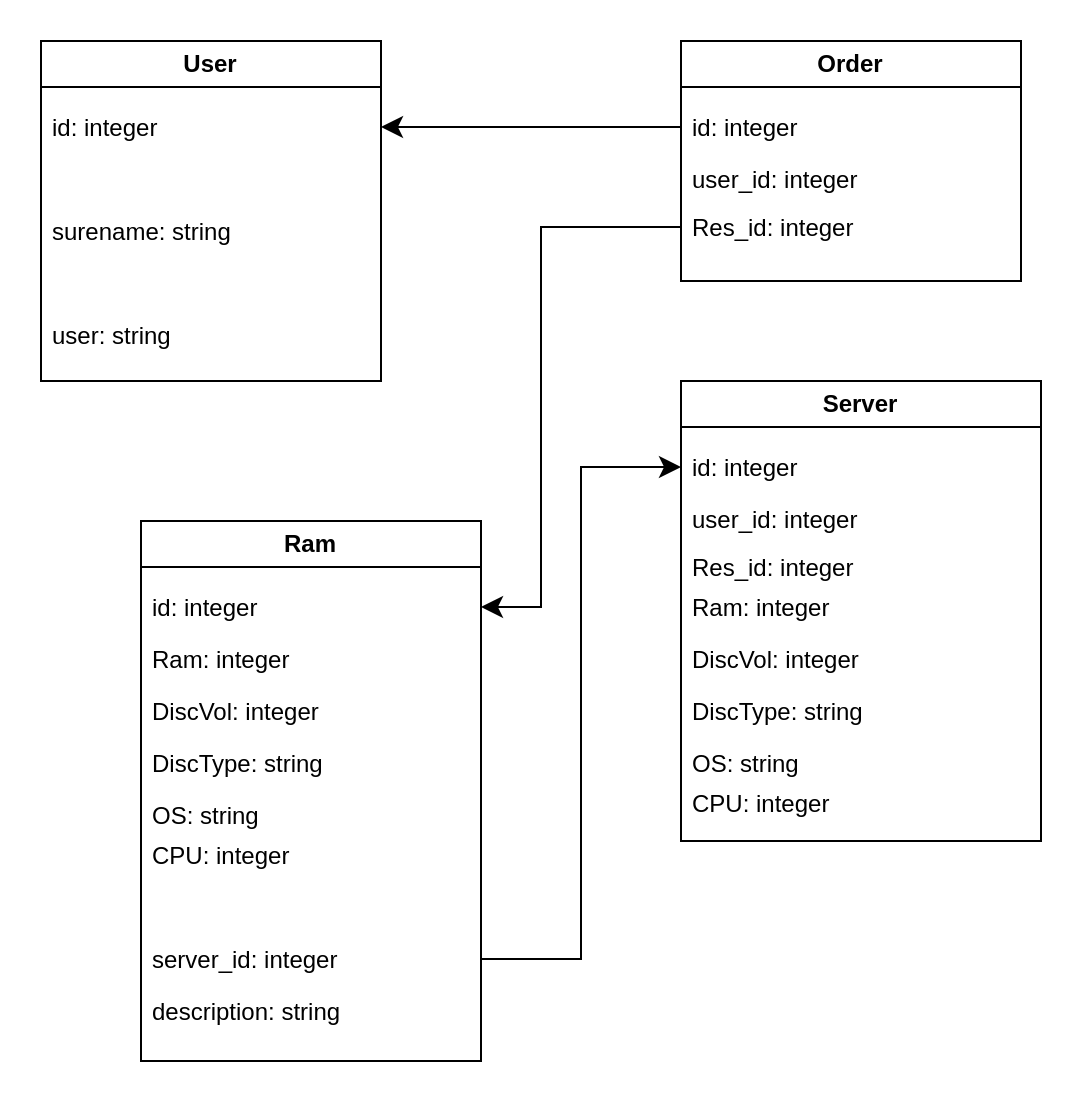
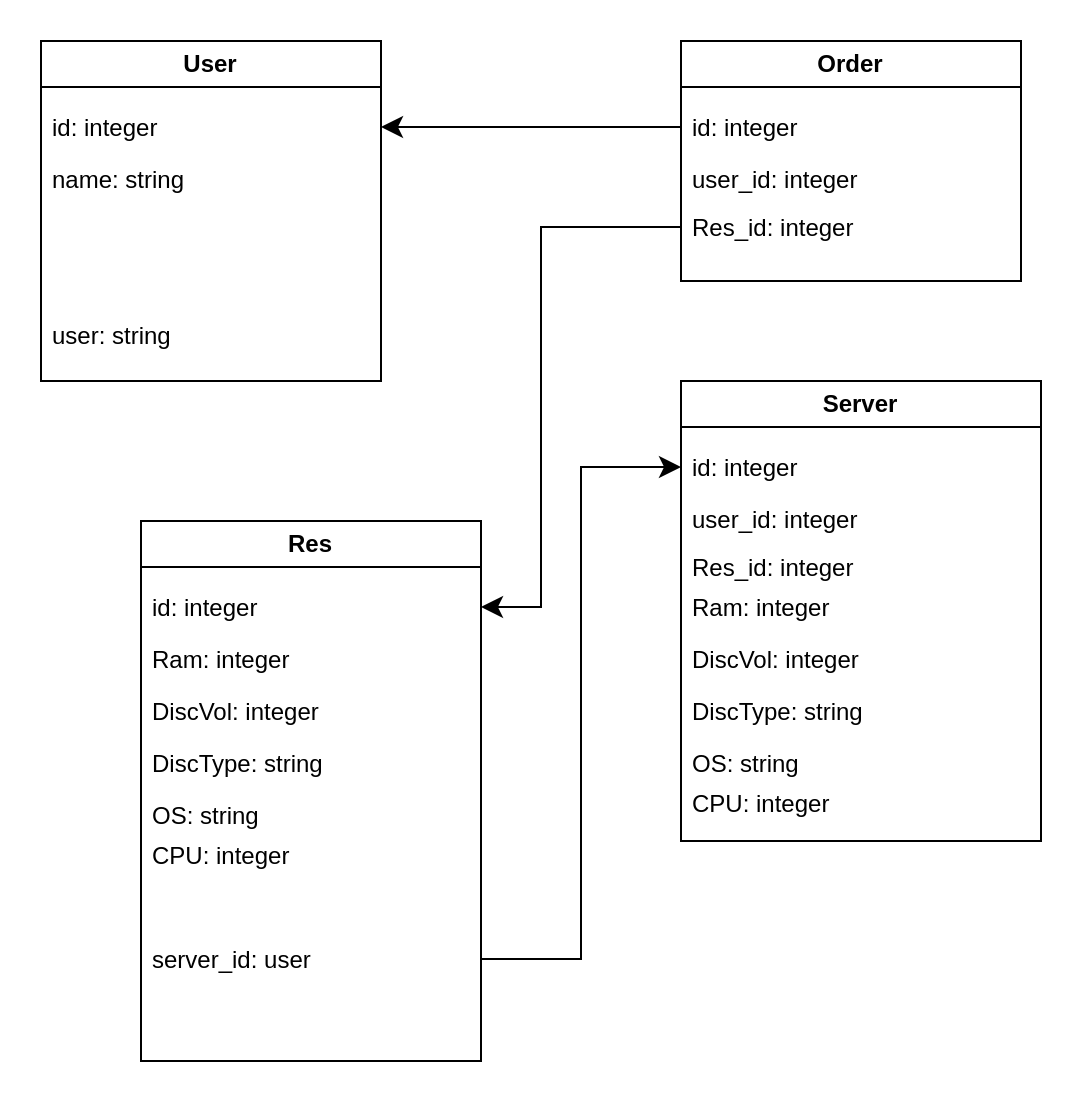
none -> (211, 179)
(211, 231) -> none
(311, 545) -> (311, 545)
(260, 960) -> (243, 960)
(311, 1011) -> none
